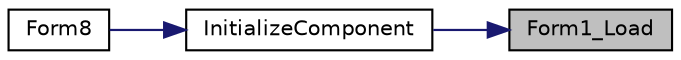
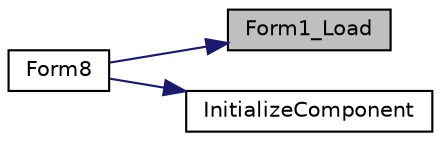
(460, 30) -> (158, 55)
